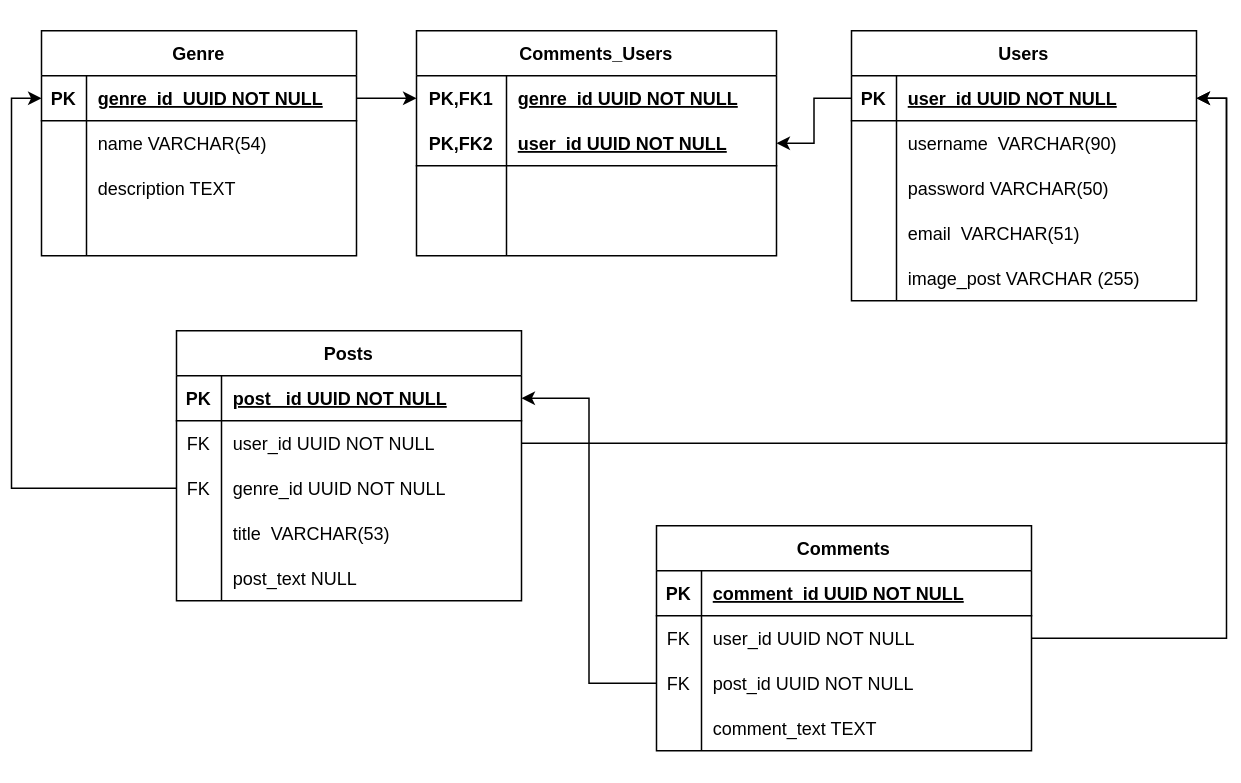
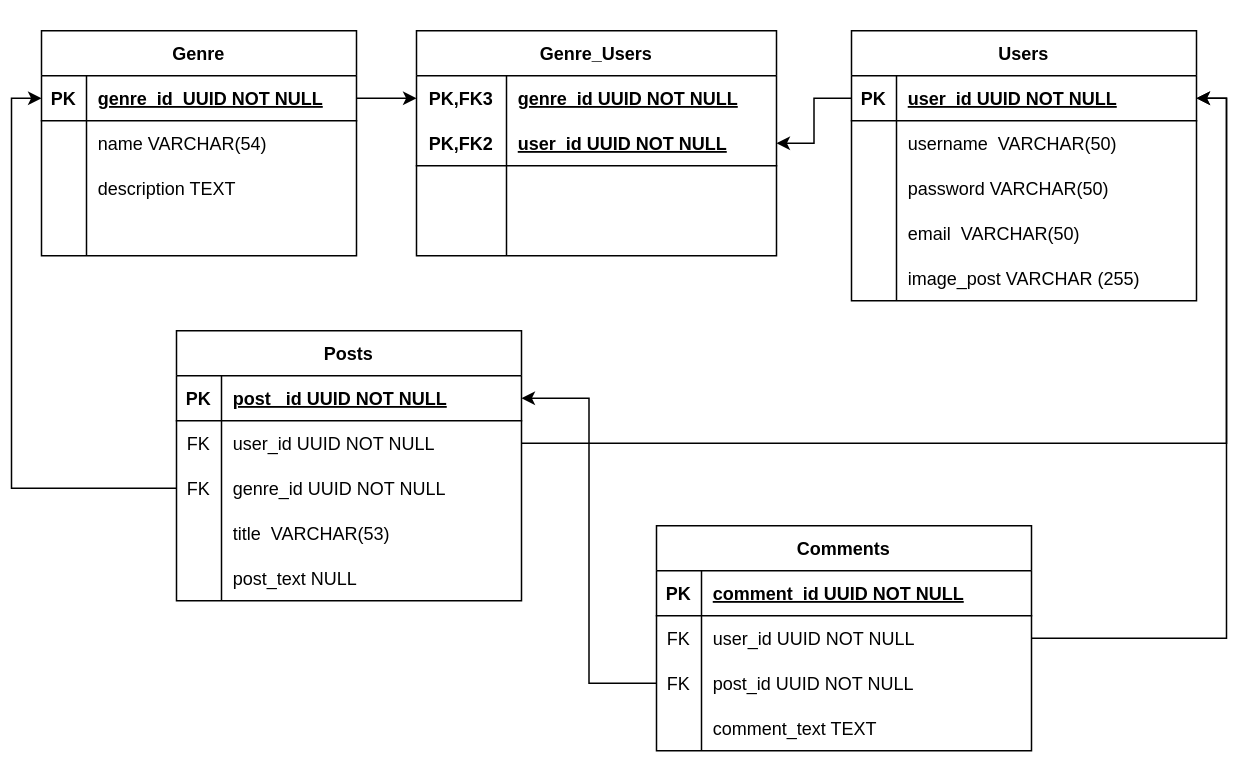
(596, 54) -> (596, 54)
(461, 99) -> (461, 99)
(1011, 144) -> (1011, 144)
(991, 234) -> (991, 234)
